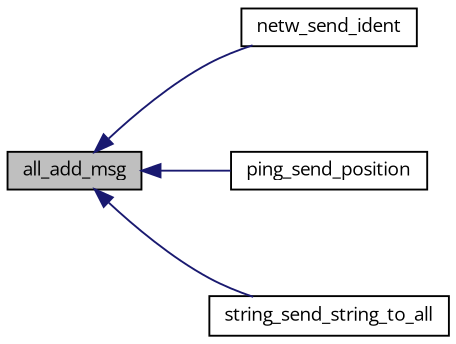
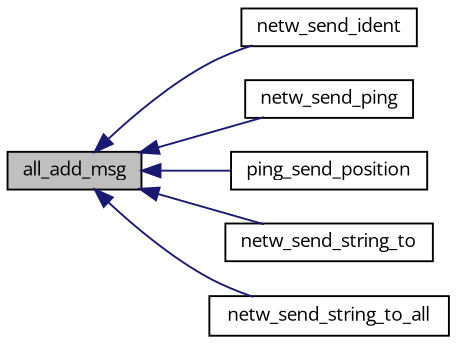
none -> (329, 99)
none -> (329, 242)
(329, 316) -> (329, 316)
